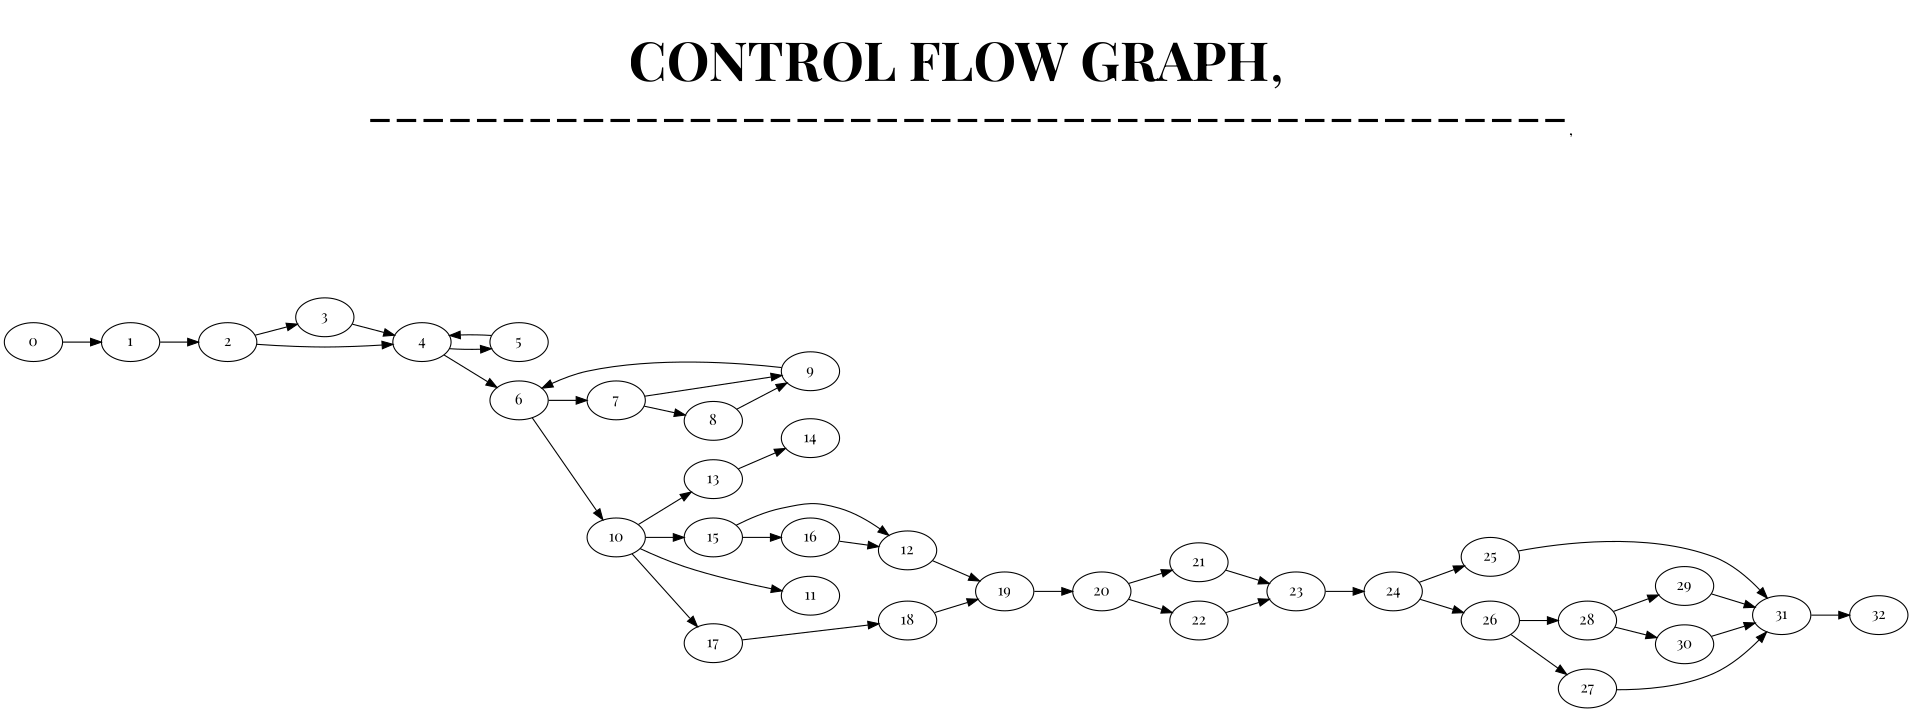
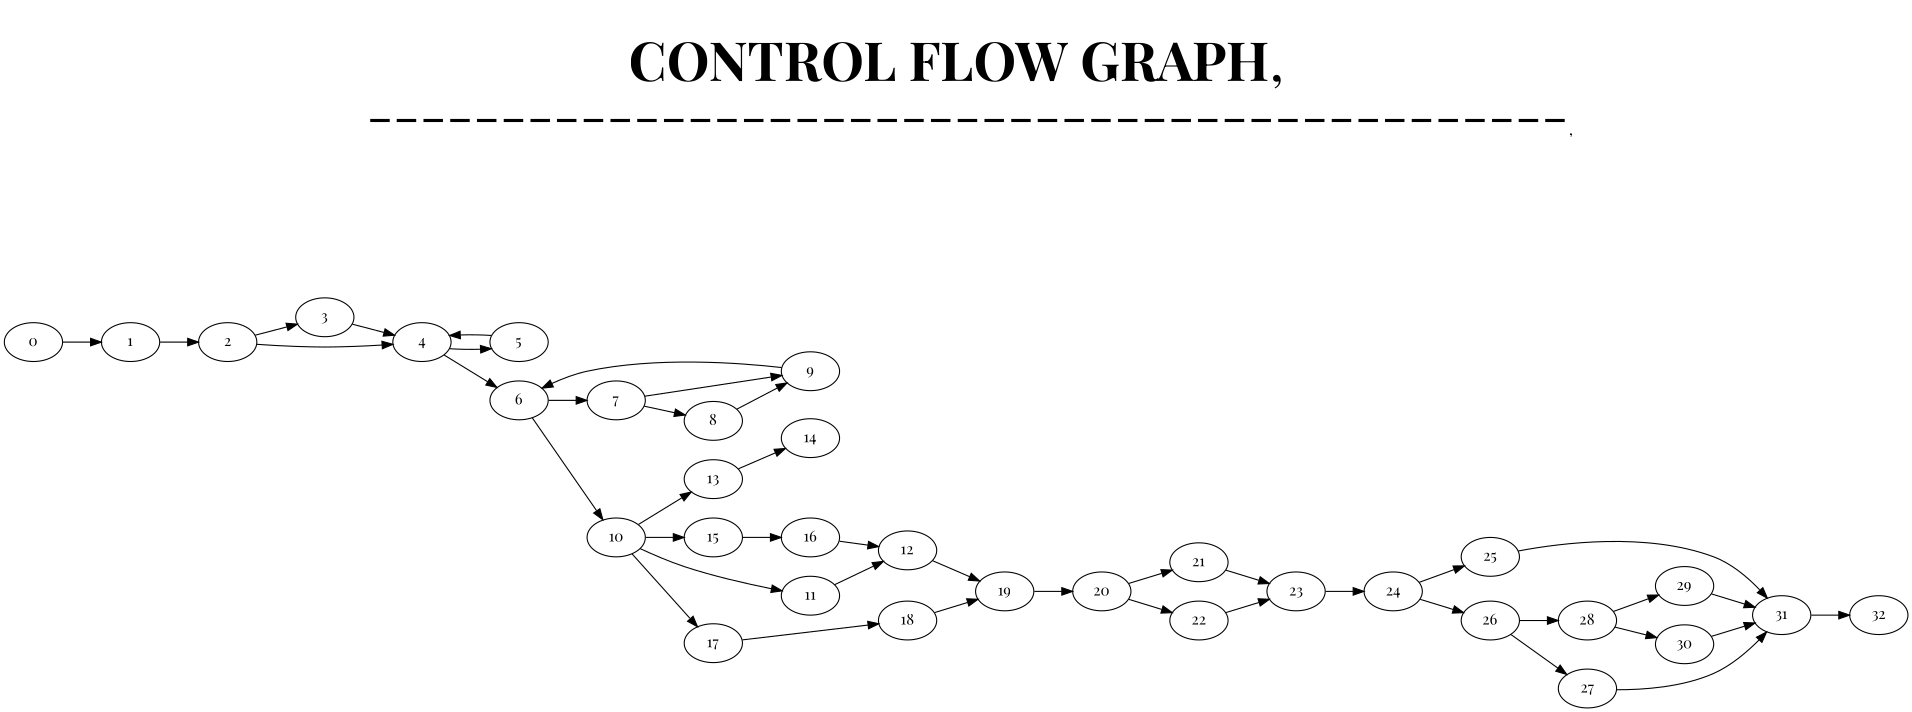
(809, 504) -> (854, 575)
